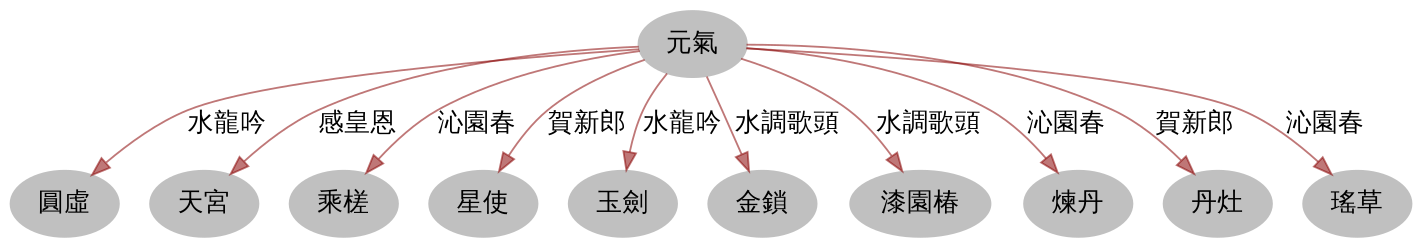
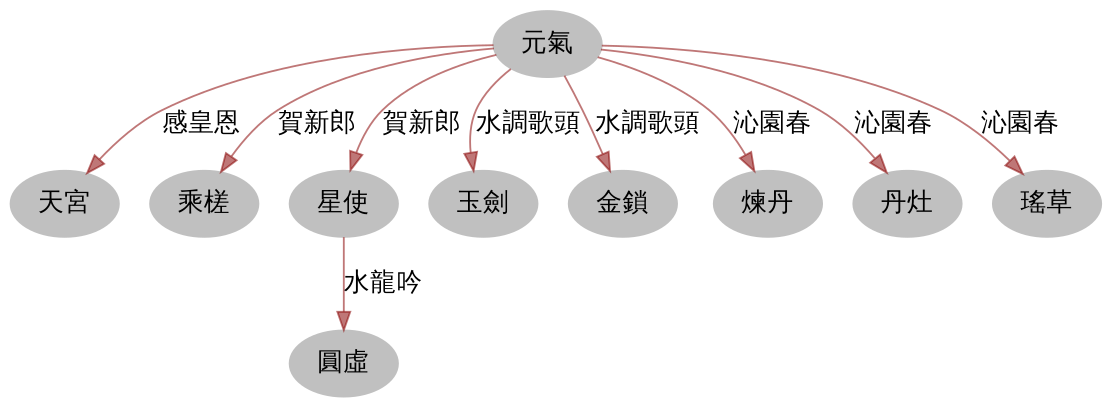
(364, 75) -> (344, 274)
(477, 124) -> (317, 124)
(683, 124) -> (529, 124)
(1195, 124) -> (894, 124)
(920, 204) -> none
